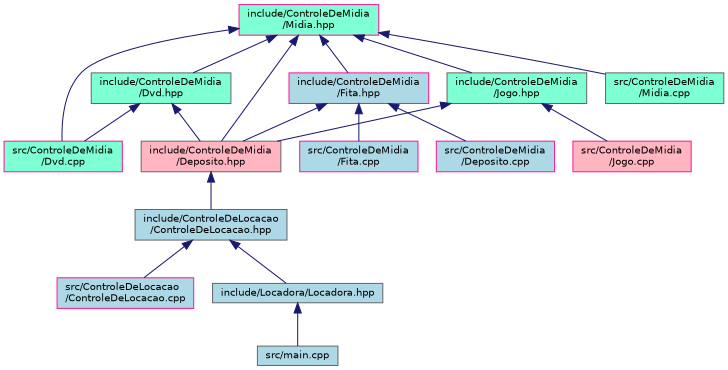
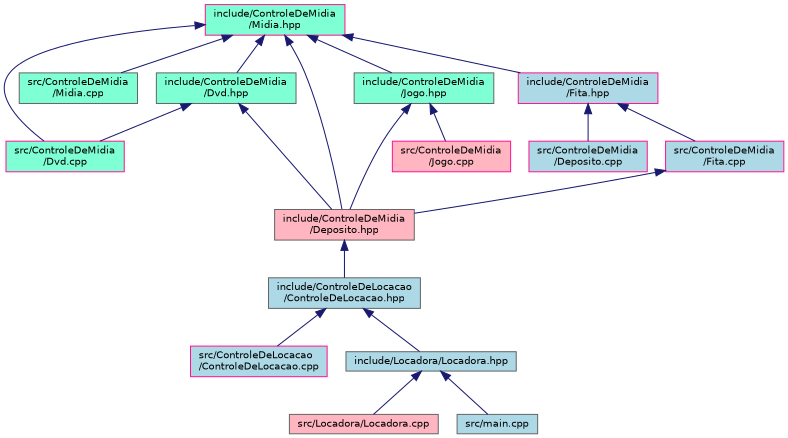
(280, 124) -> (535, 194)
none -> (364, 424)
